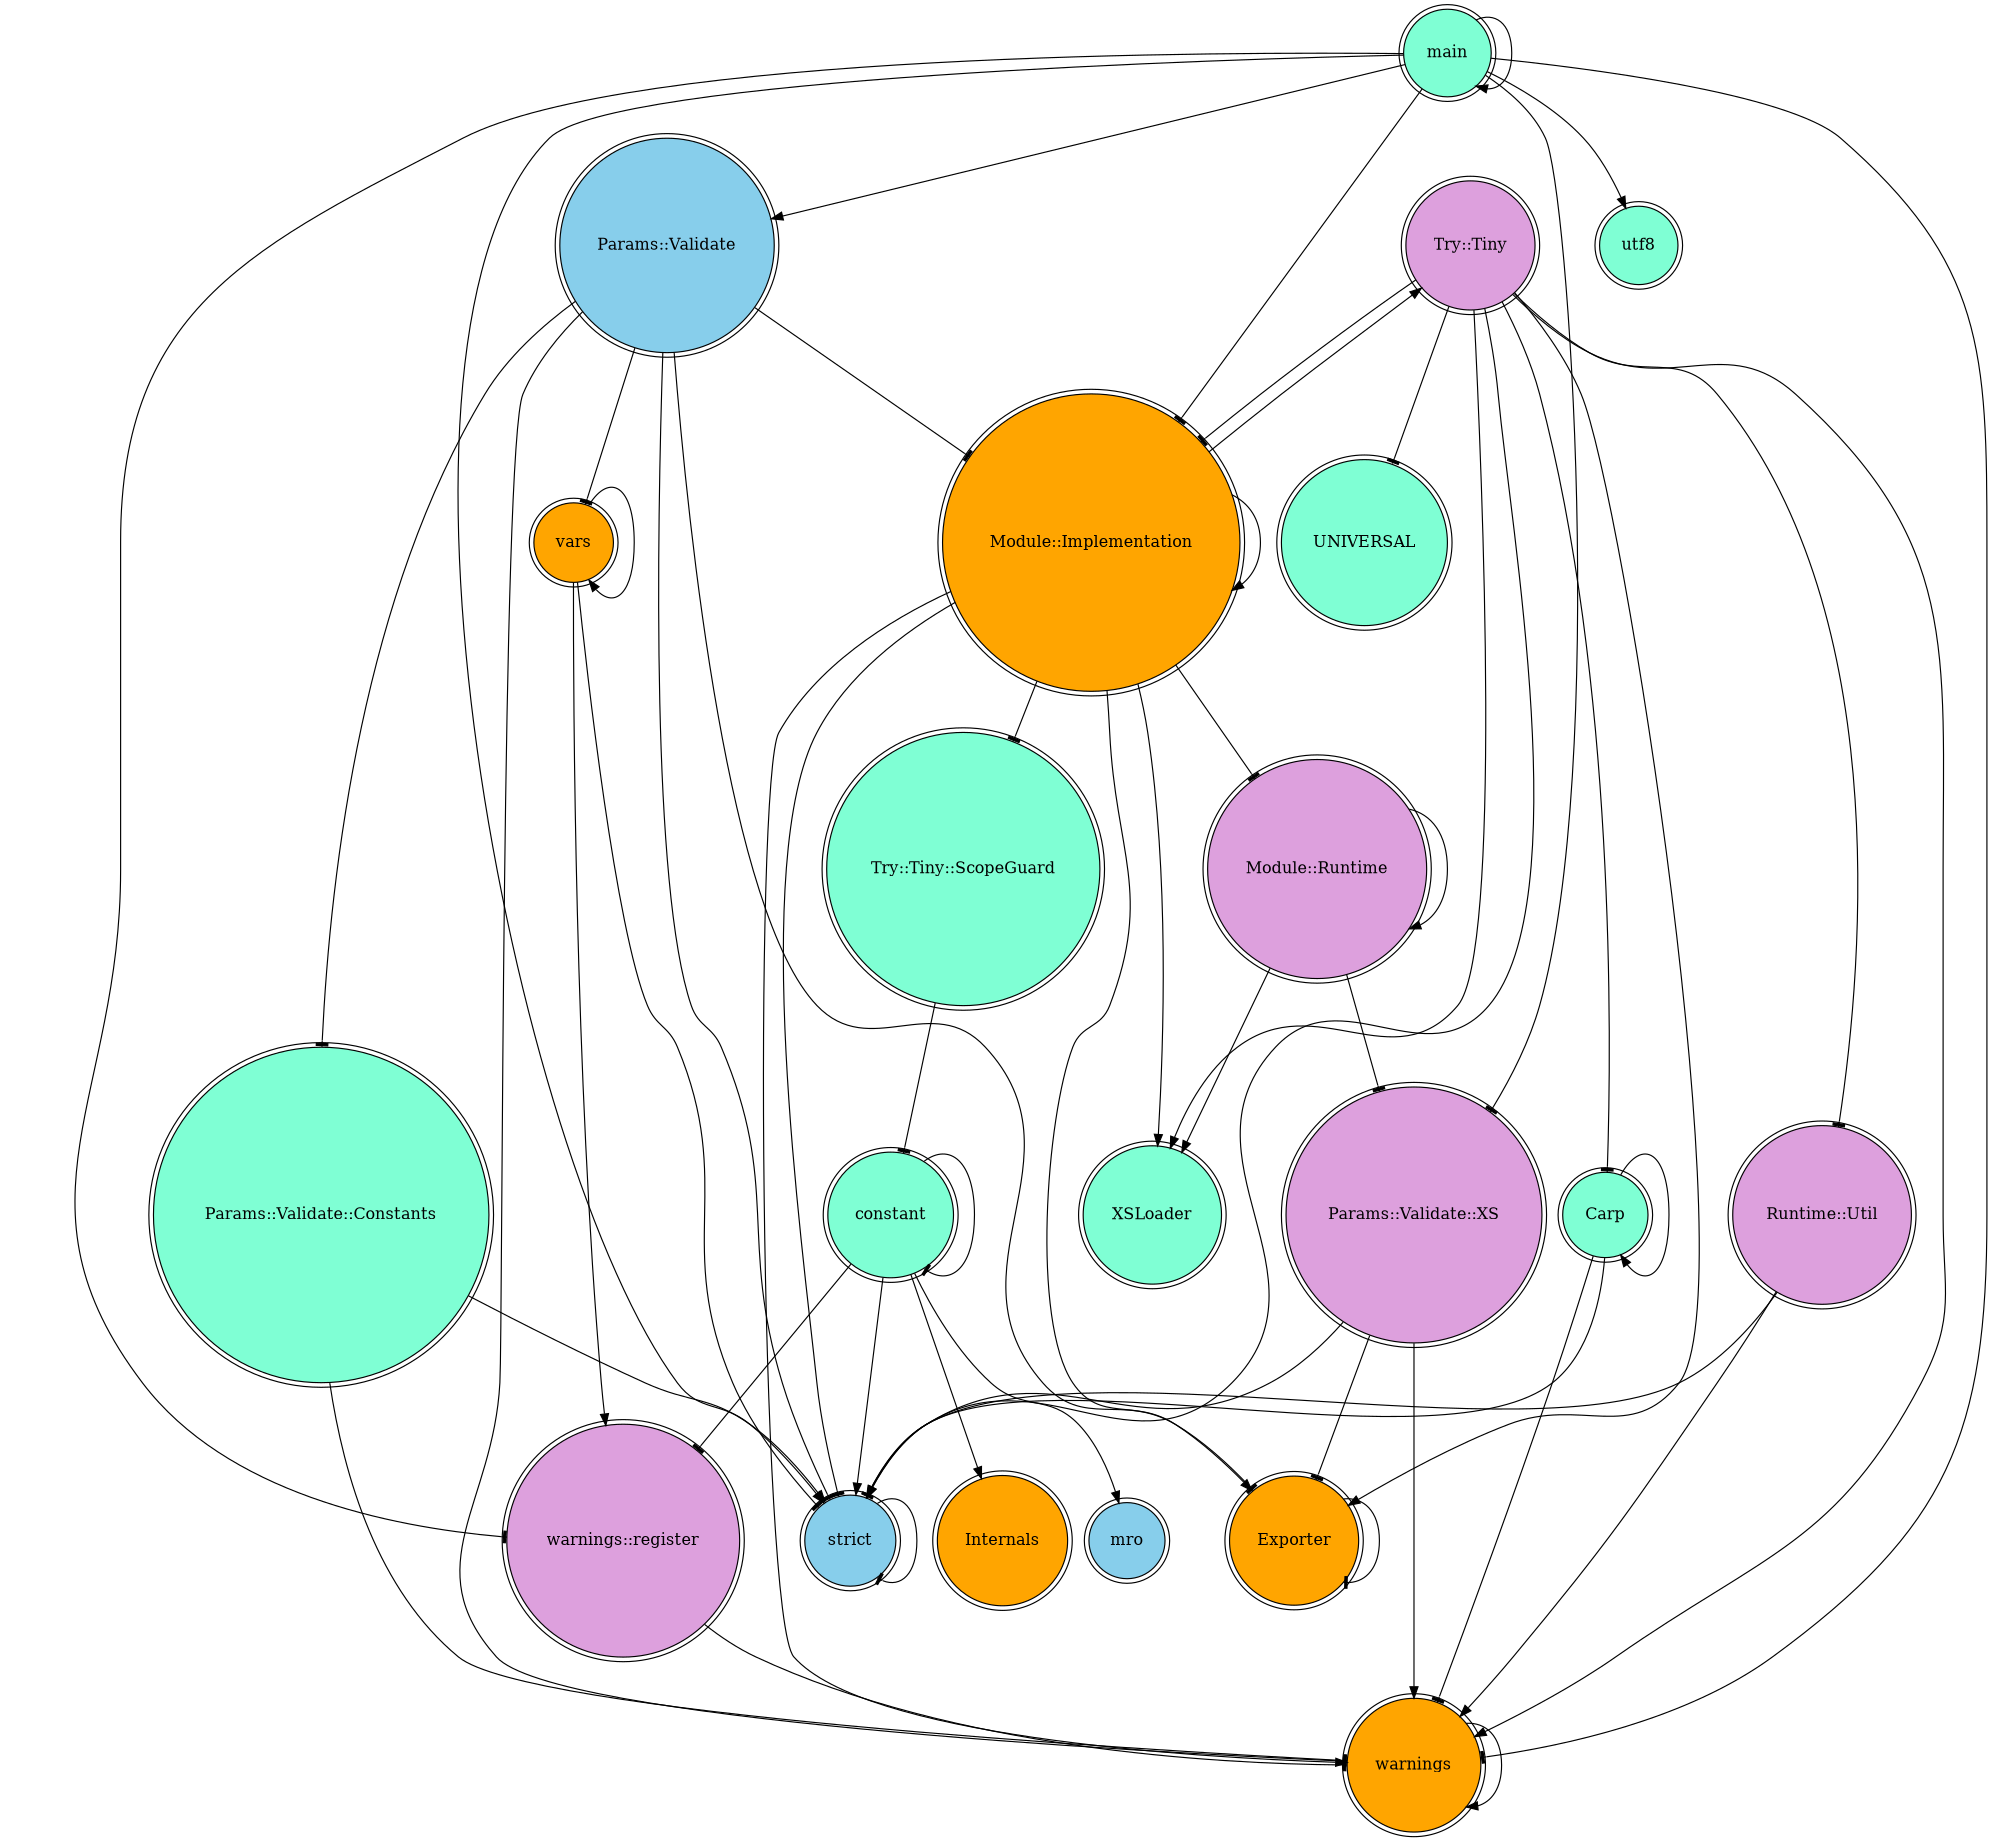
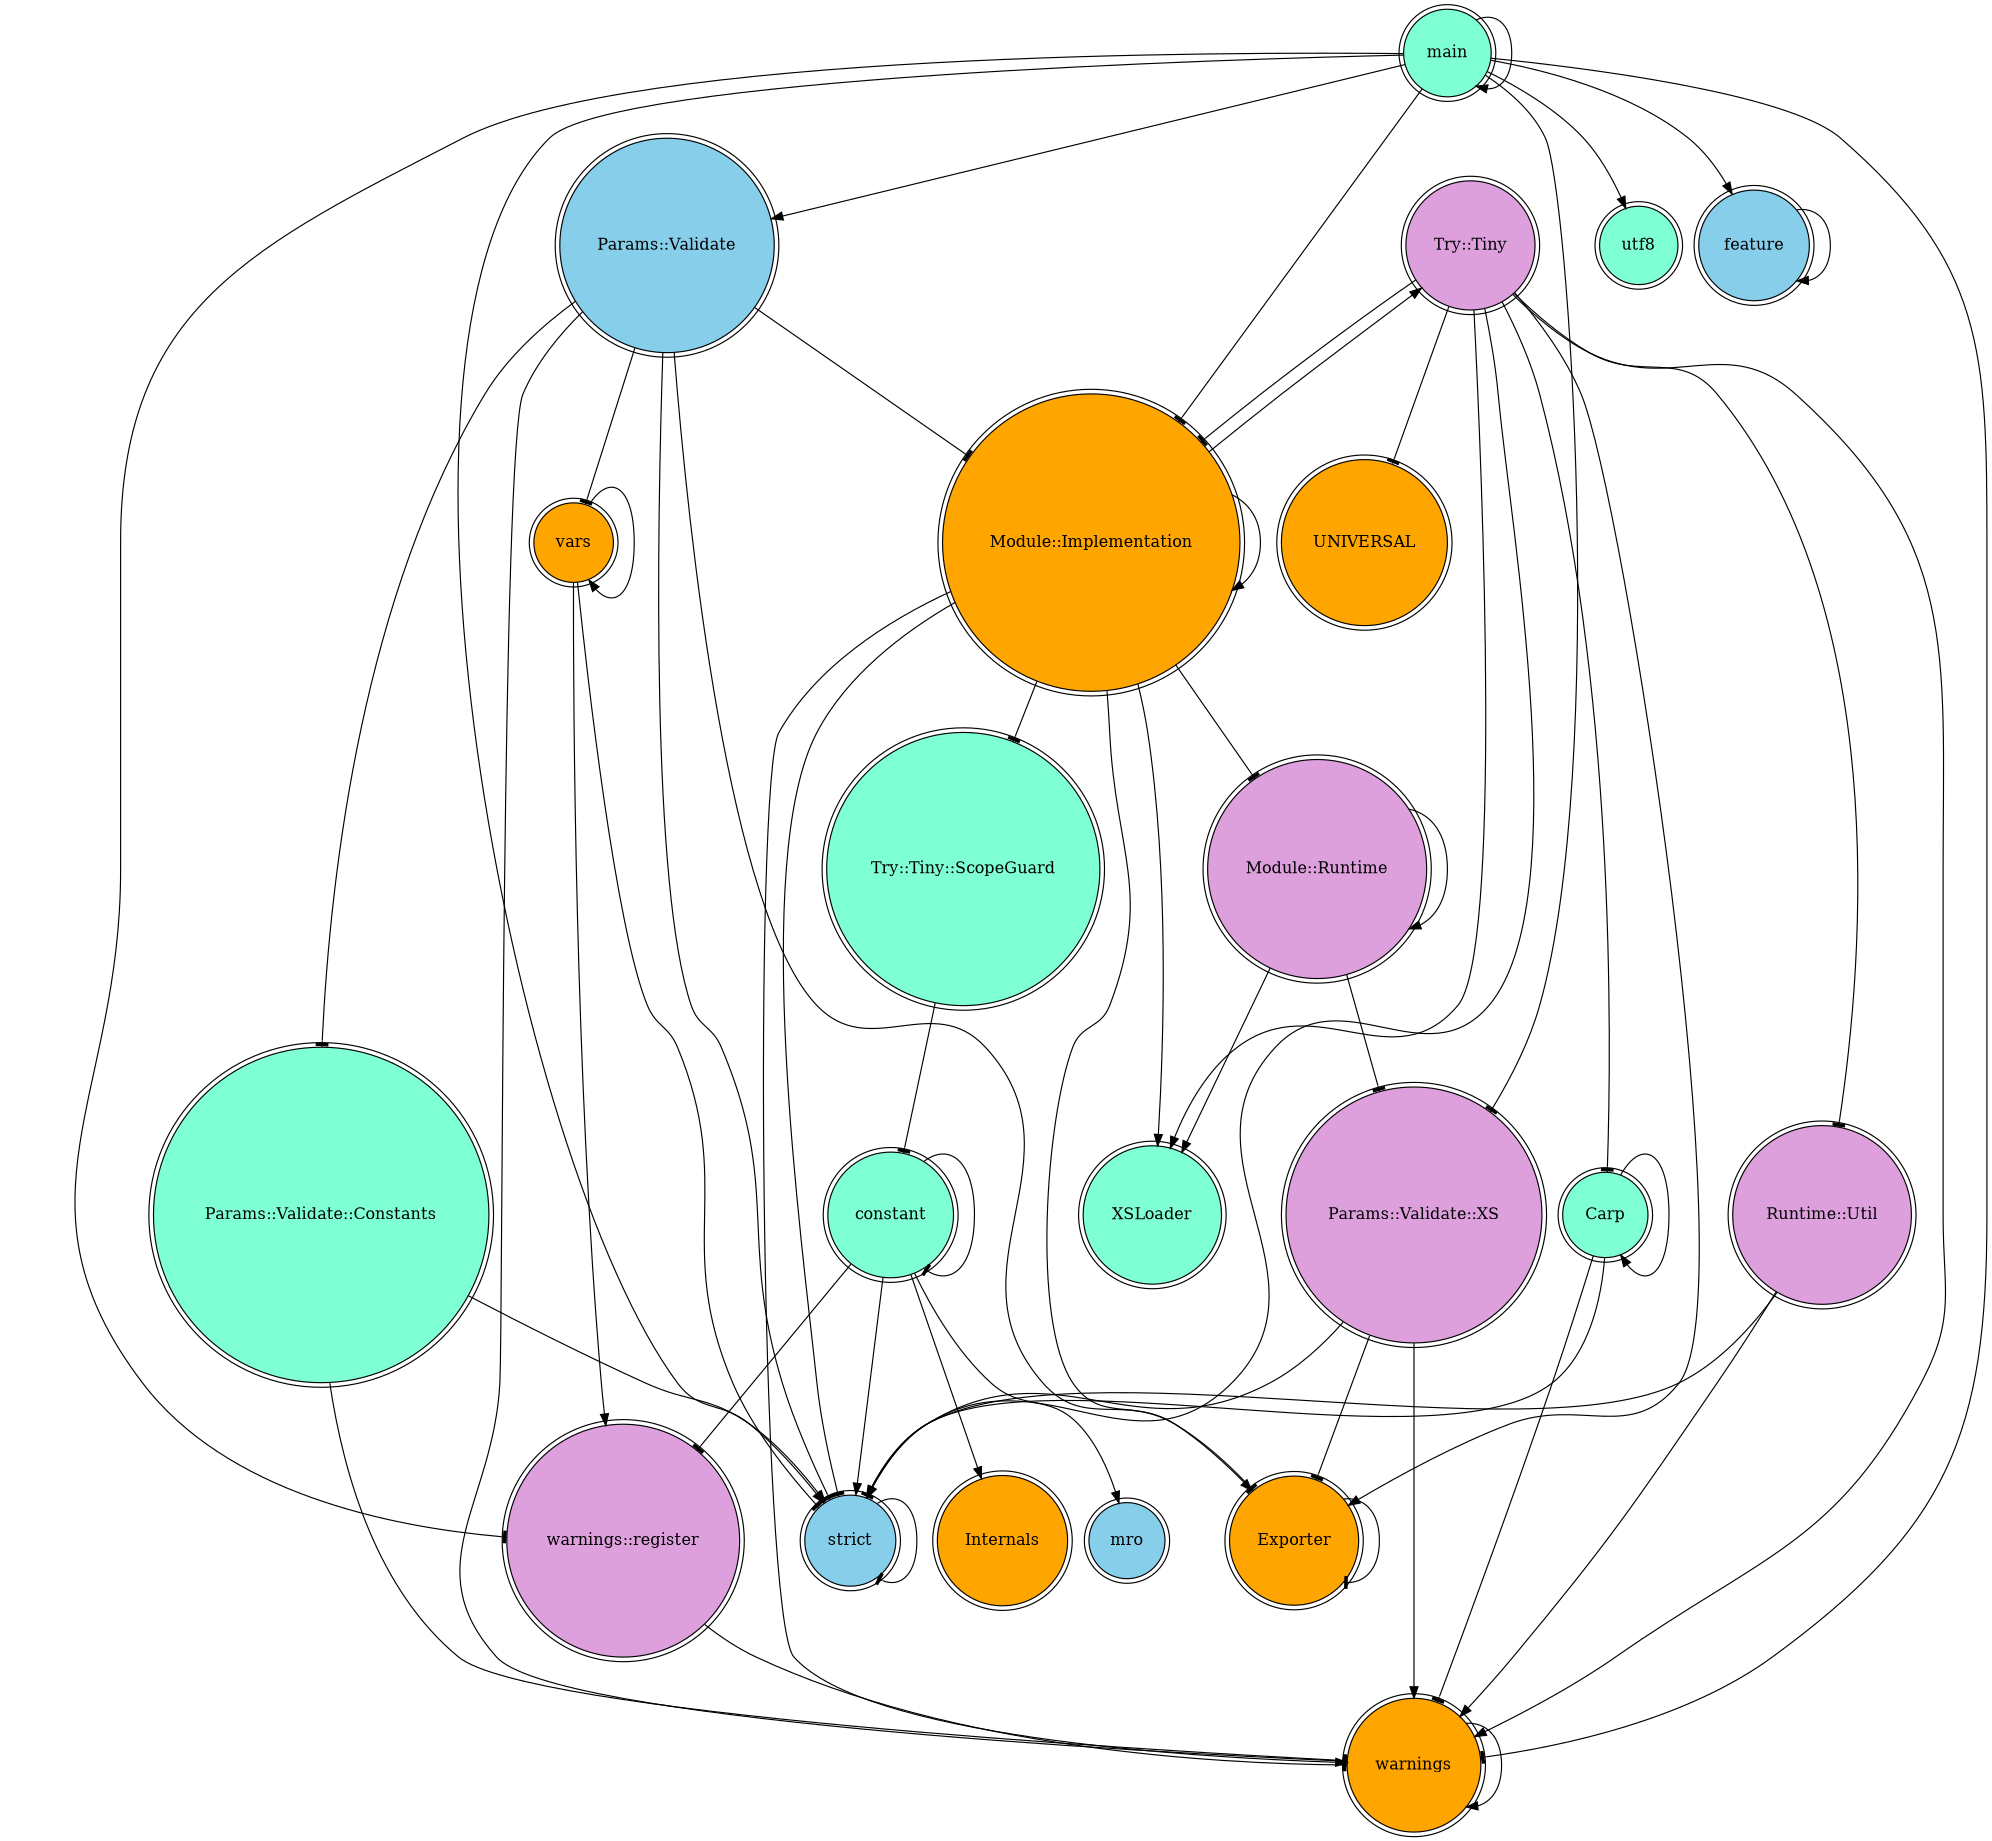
none -> (1754, 245)
(1364, 543) -> (1364, 543)
